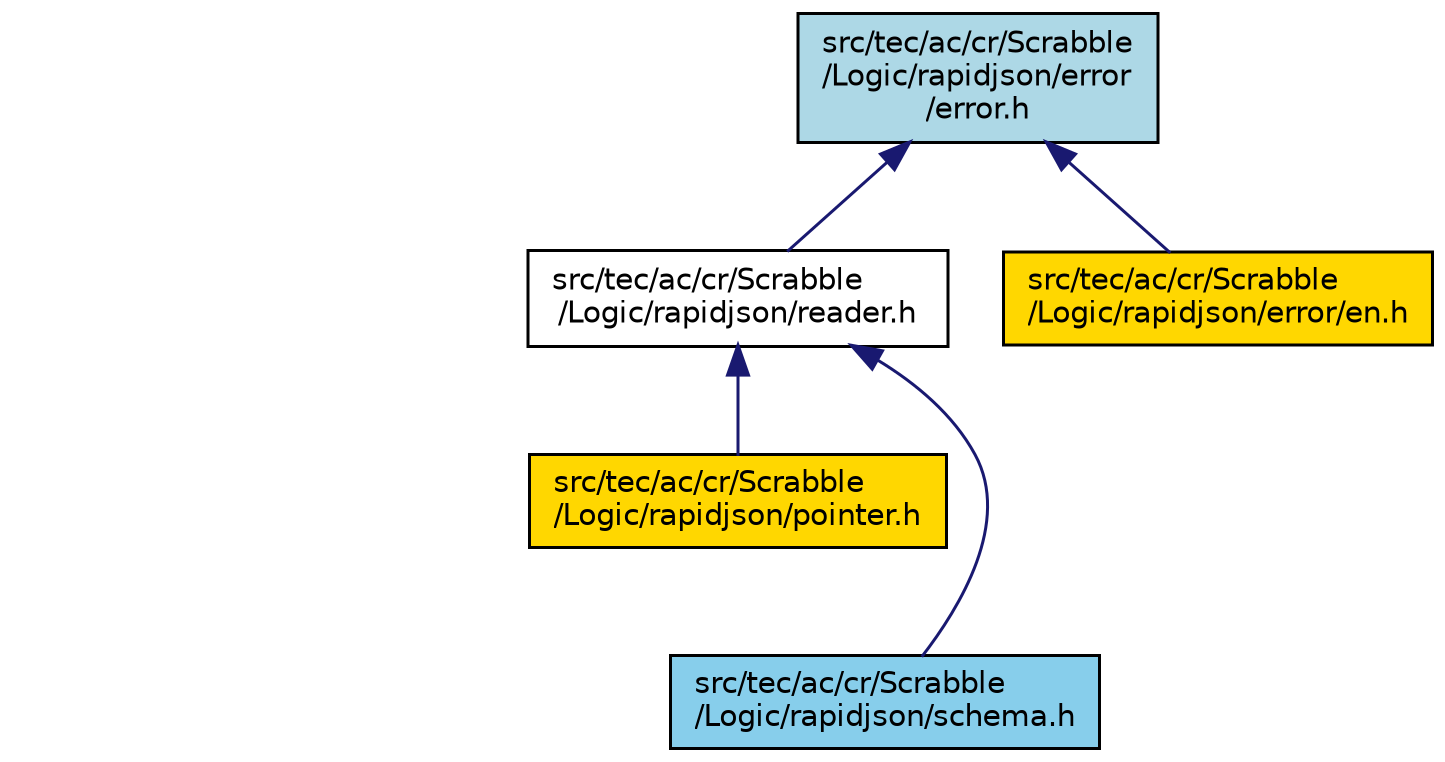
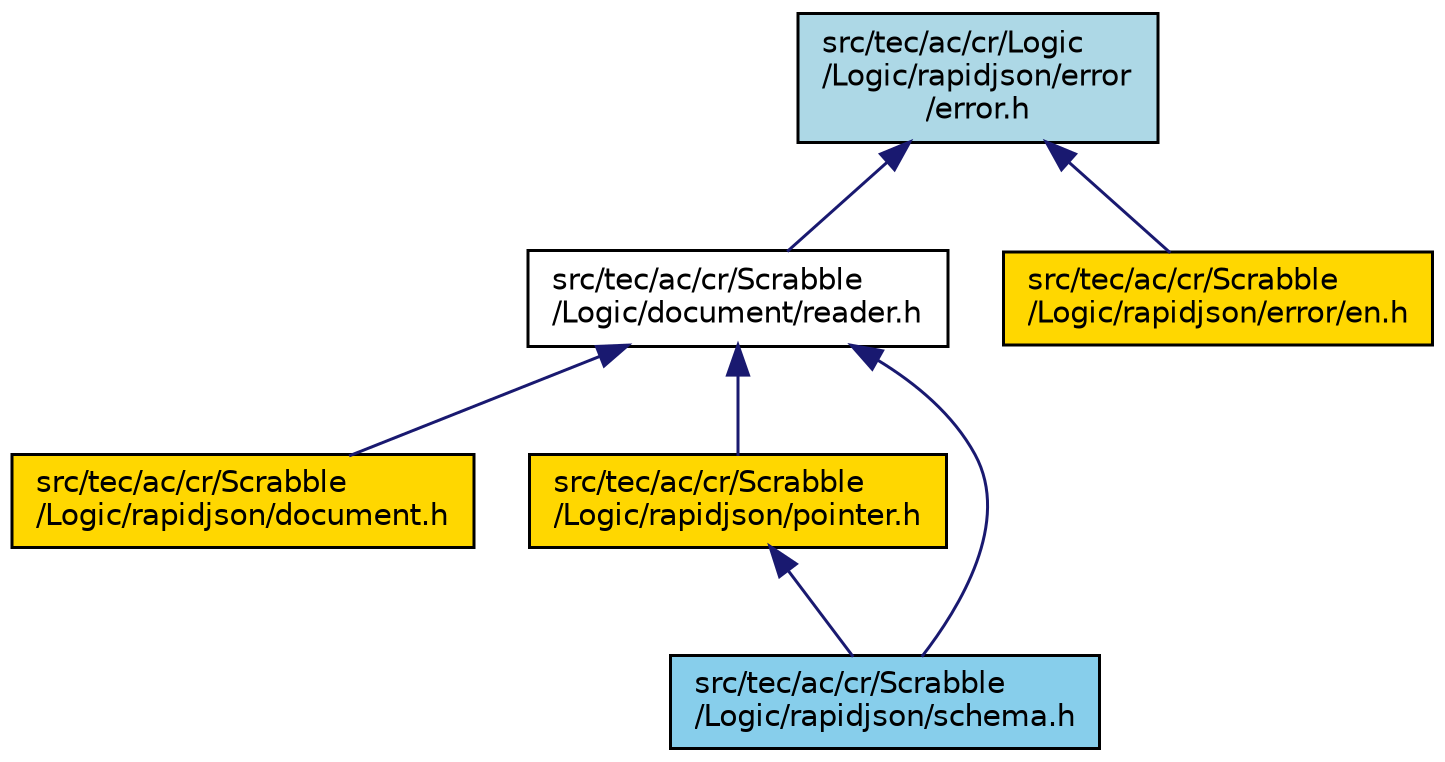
(978, 78) -> (978, 78)
(738, 298) -> (738, 298)
none -> (243, 501)
none -> (821, 614)
